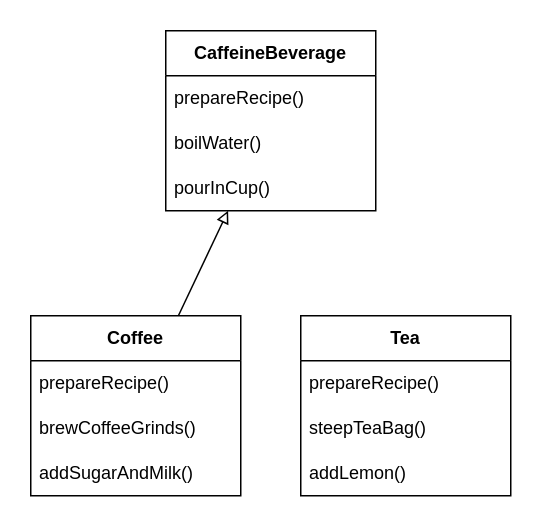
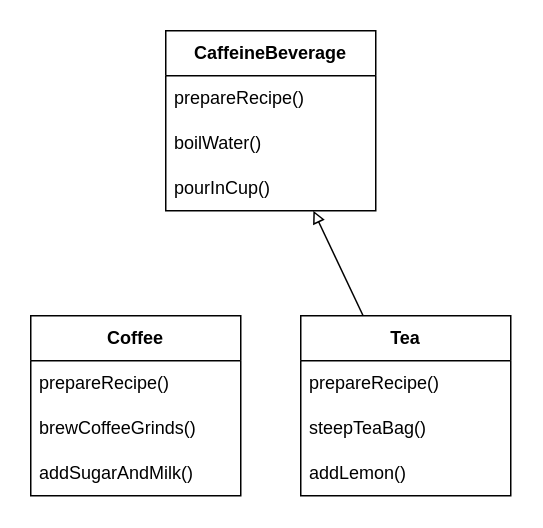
(201, 269) -> none
none -> (341, 269)
